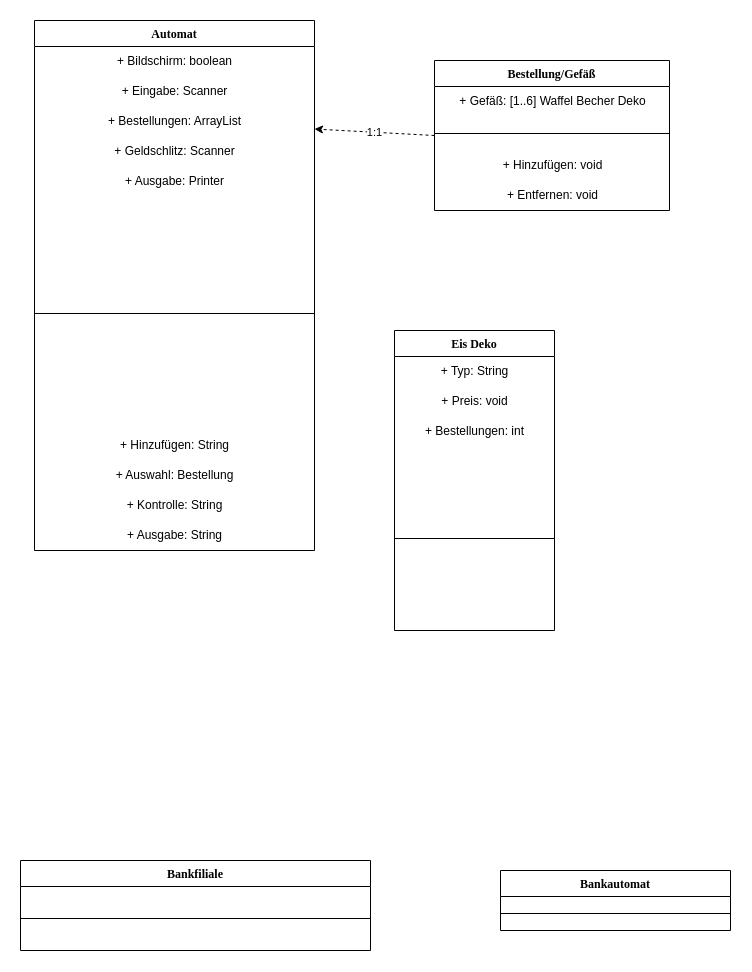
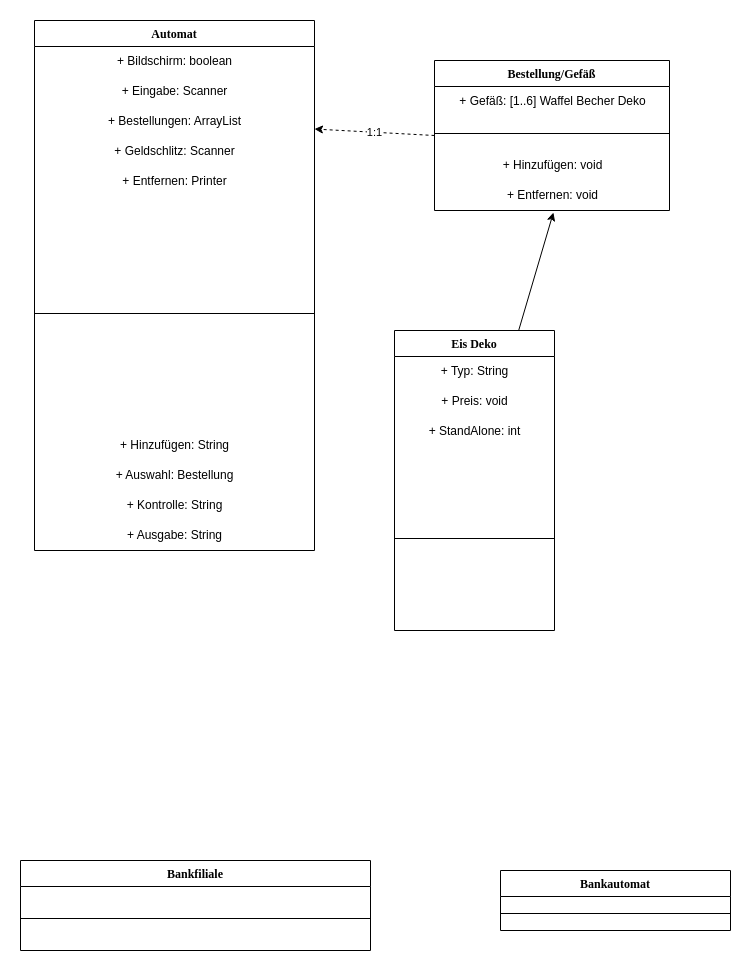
(175, 182) -> (175, 182)
none -> (535, 275)
(475, 432) -> (475, 432)
